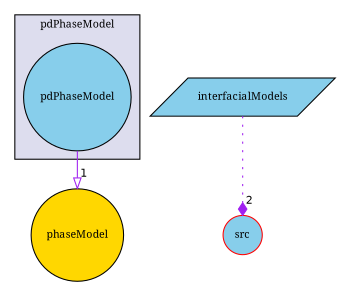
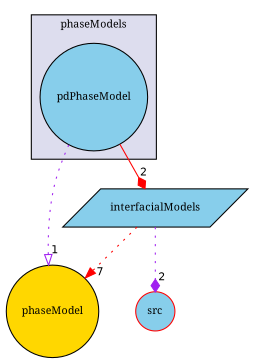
(77, 25) -> (94, 25)
(77, 166) -> (52, 198)
none -> (132, 166)
none -> (115, 249)
